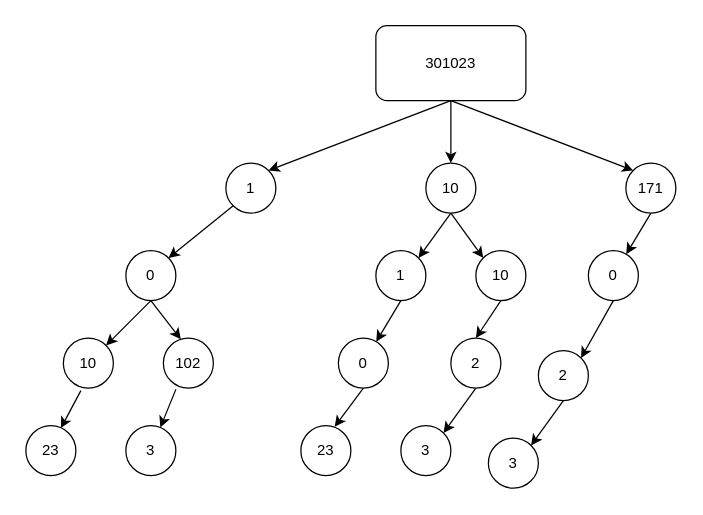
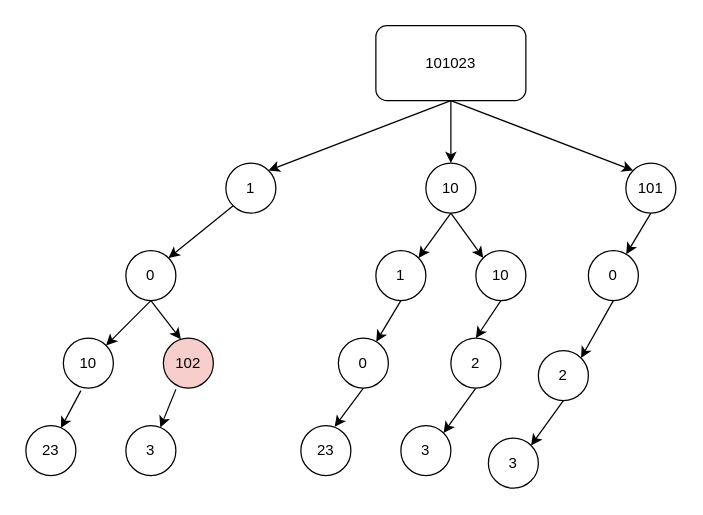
(451, 63) -> (451, 63)
(651, 188) -> (651, 188)
(188, 363) -> (188, 363)
